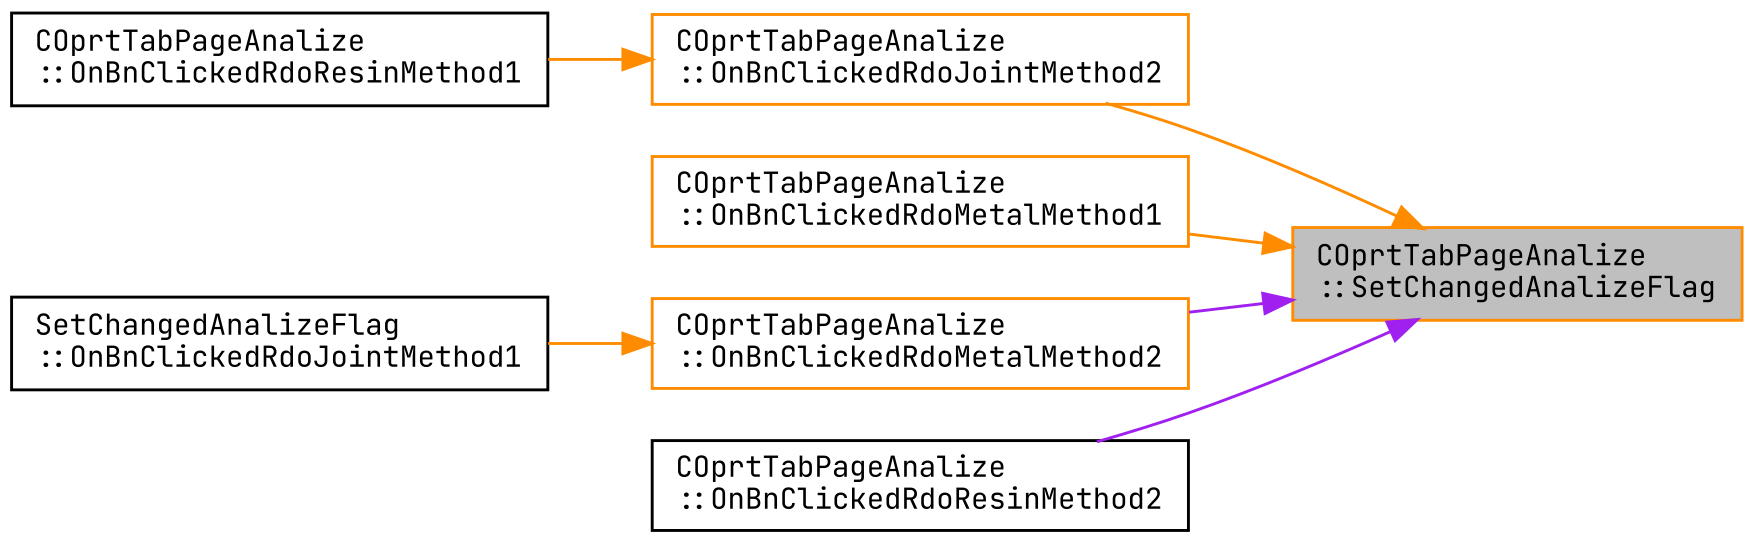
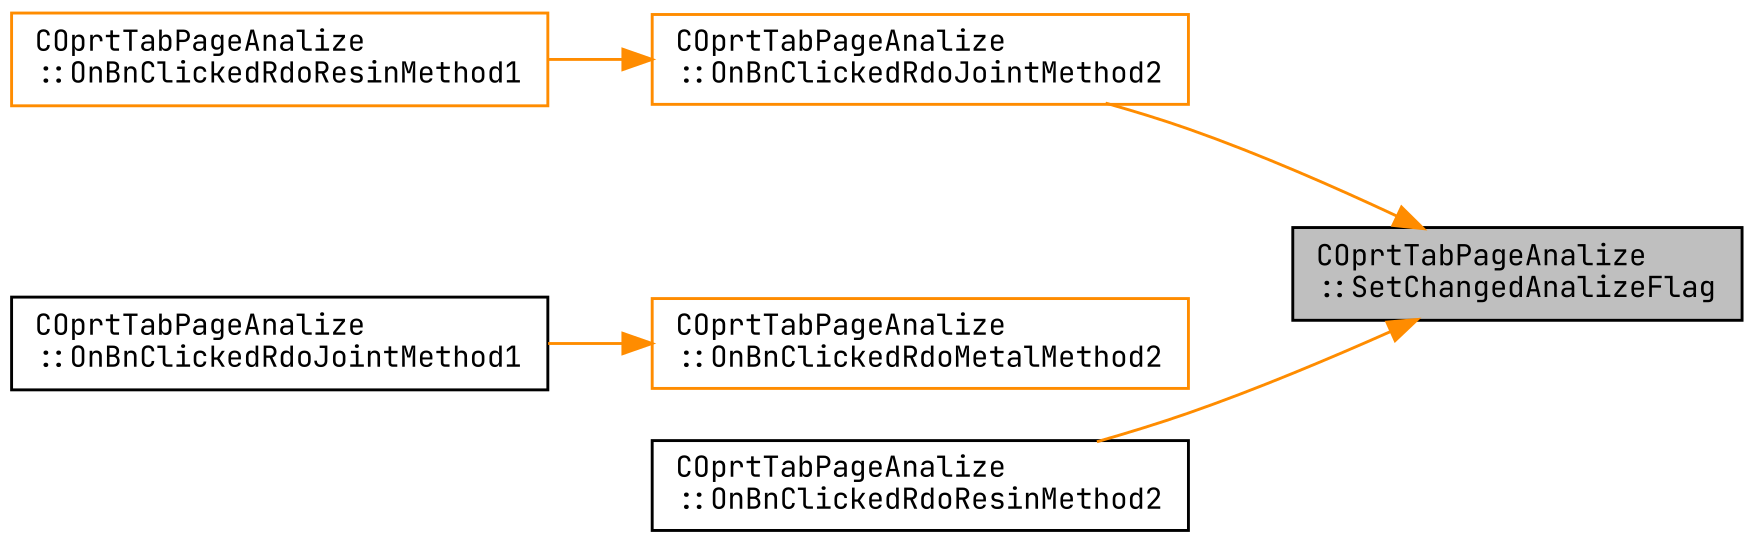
(280, 59) -> (280, 59)
(920, 201) -> none
(1517, 274) -> (1517, 274)
(1226, 308) -> none
(280, 343) -> (280, 343)
(1246, 392) -> (1246, 392)
